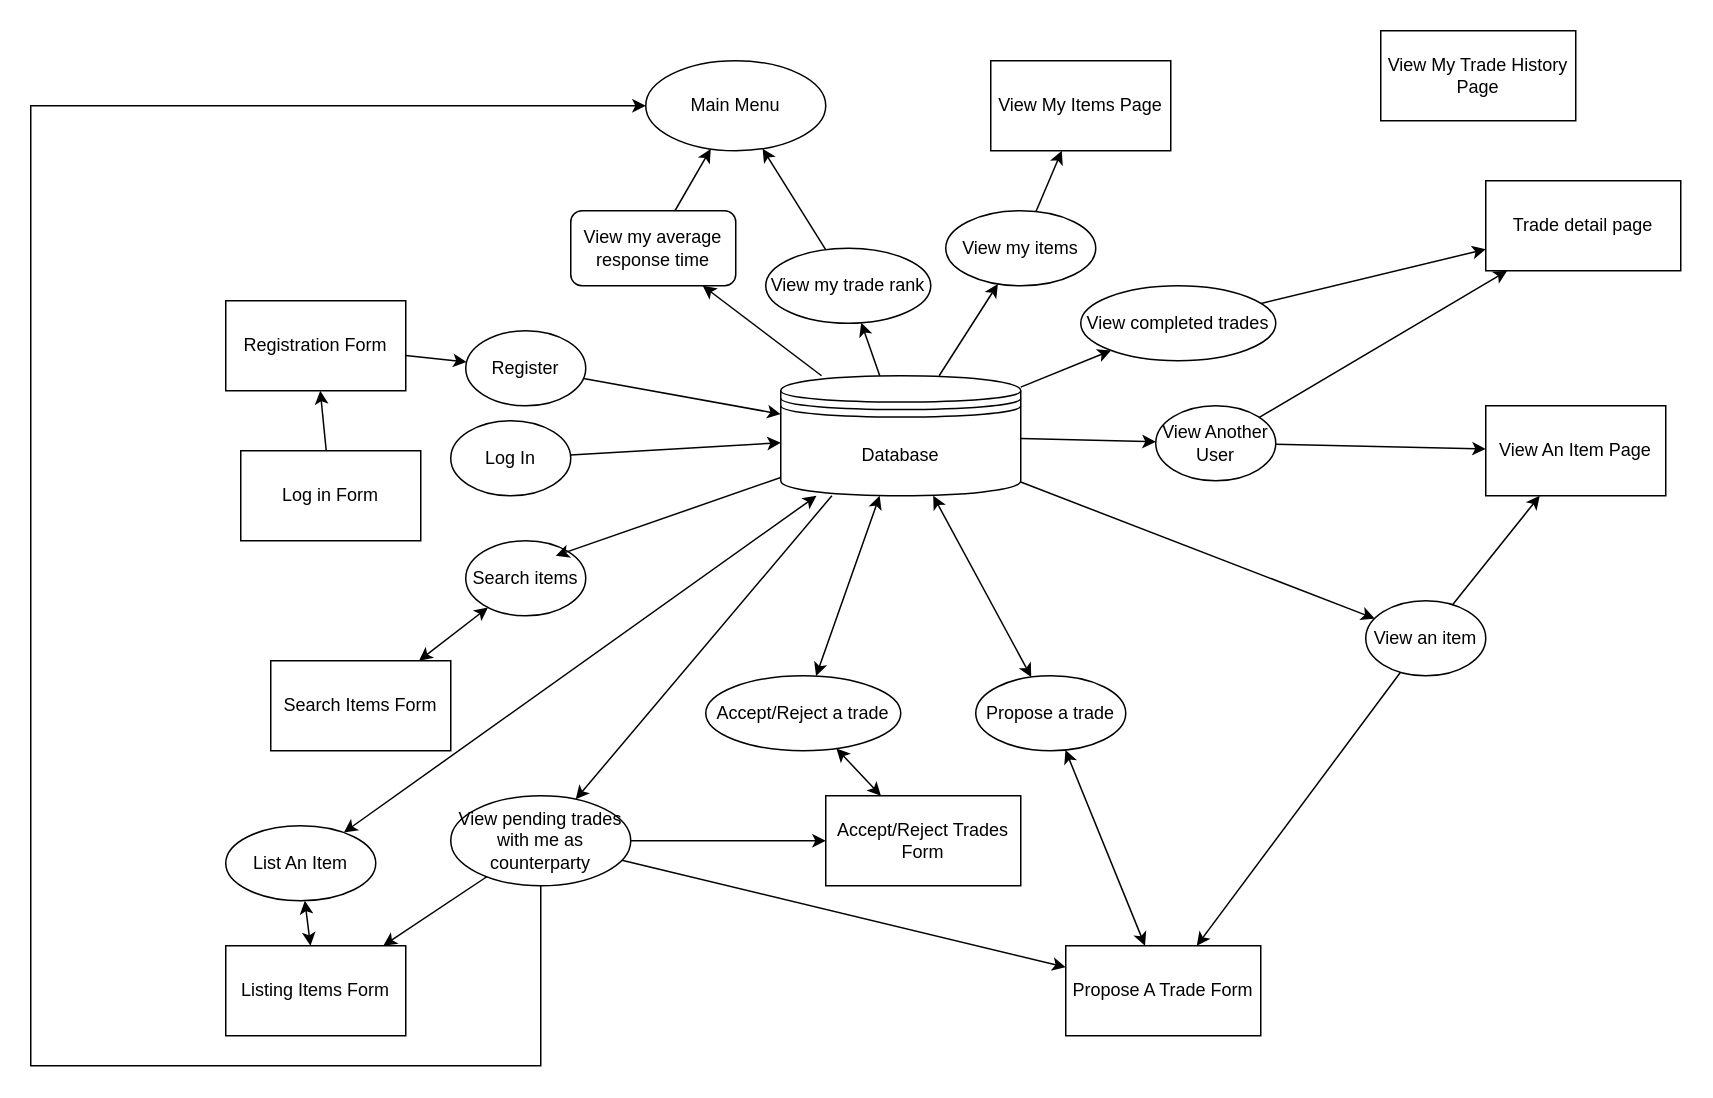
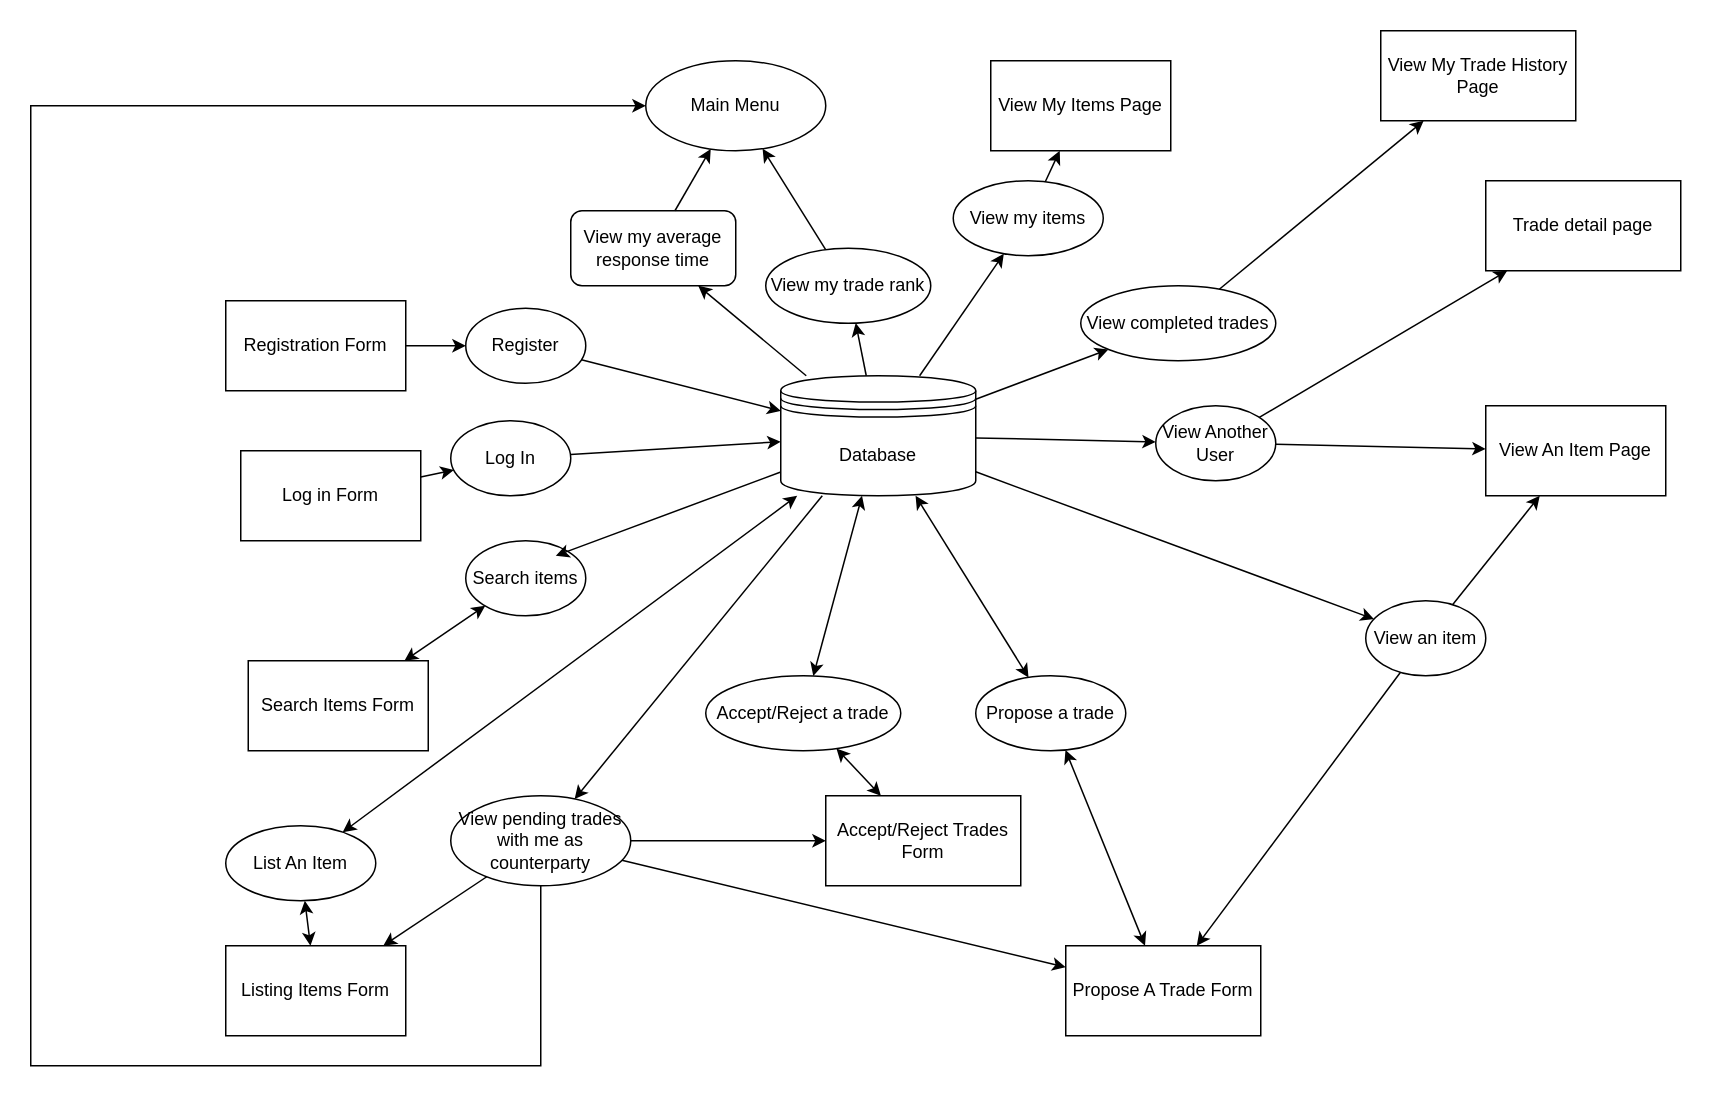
(1021, 248) -> (1028, 218)
(1368, 278) -> (1317, 208)
(526, 368) -> (526, 346)
(324, 426) -> (433, 475)
(901, 436) -> (878, 436)
(361, 706) -> (338, 706)
